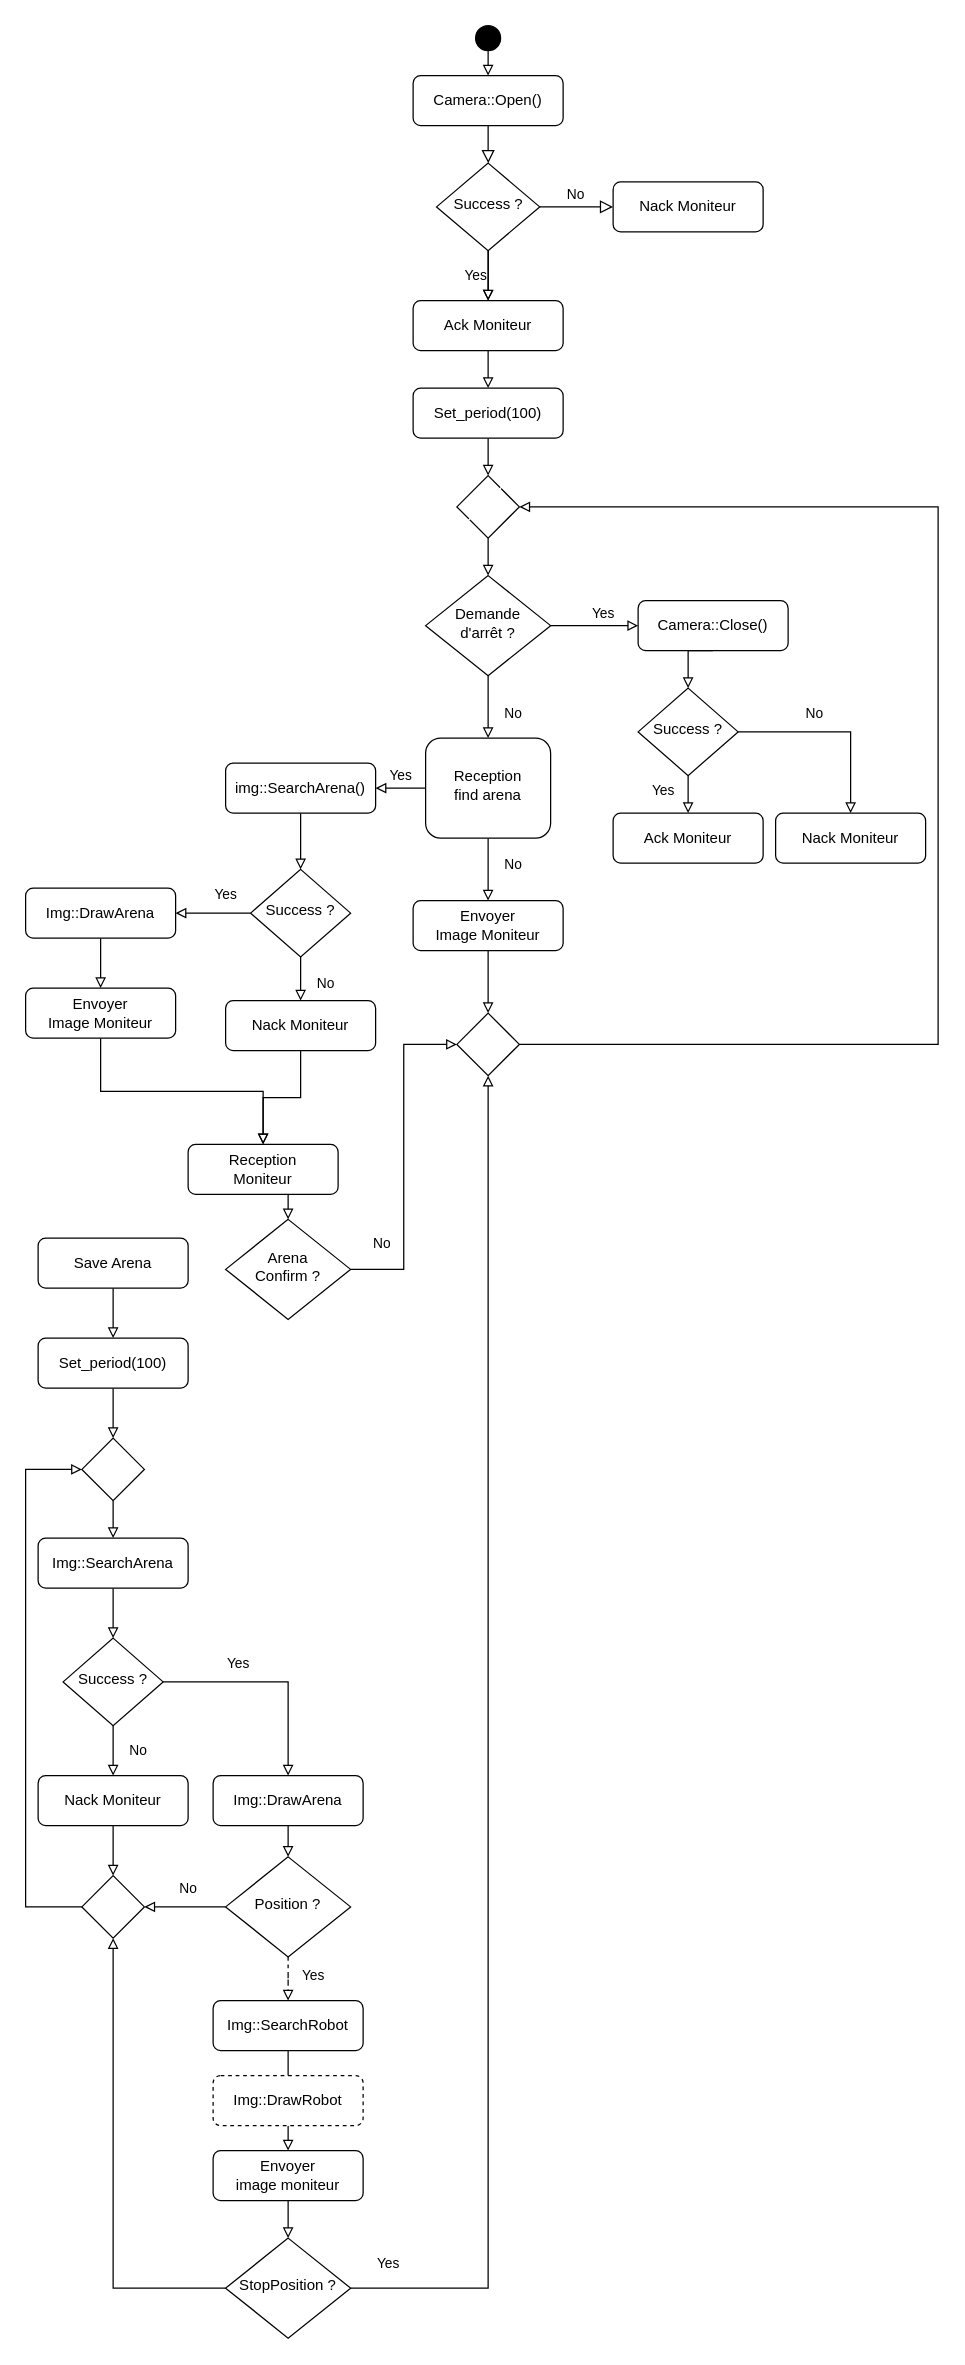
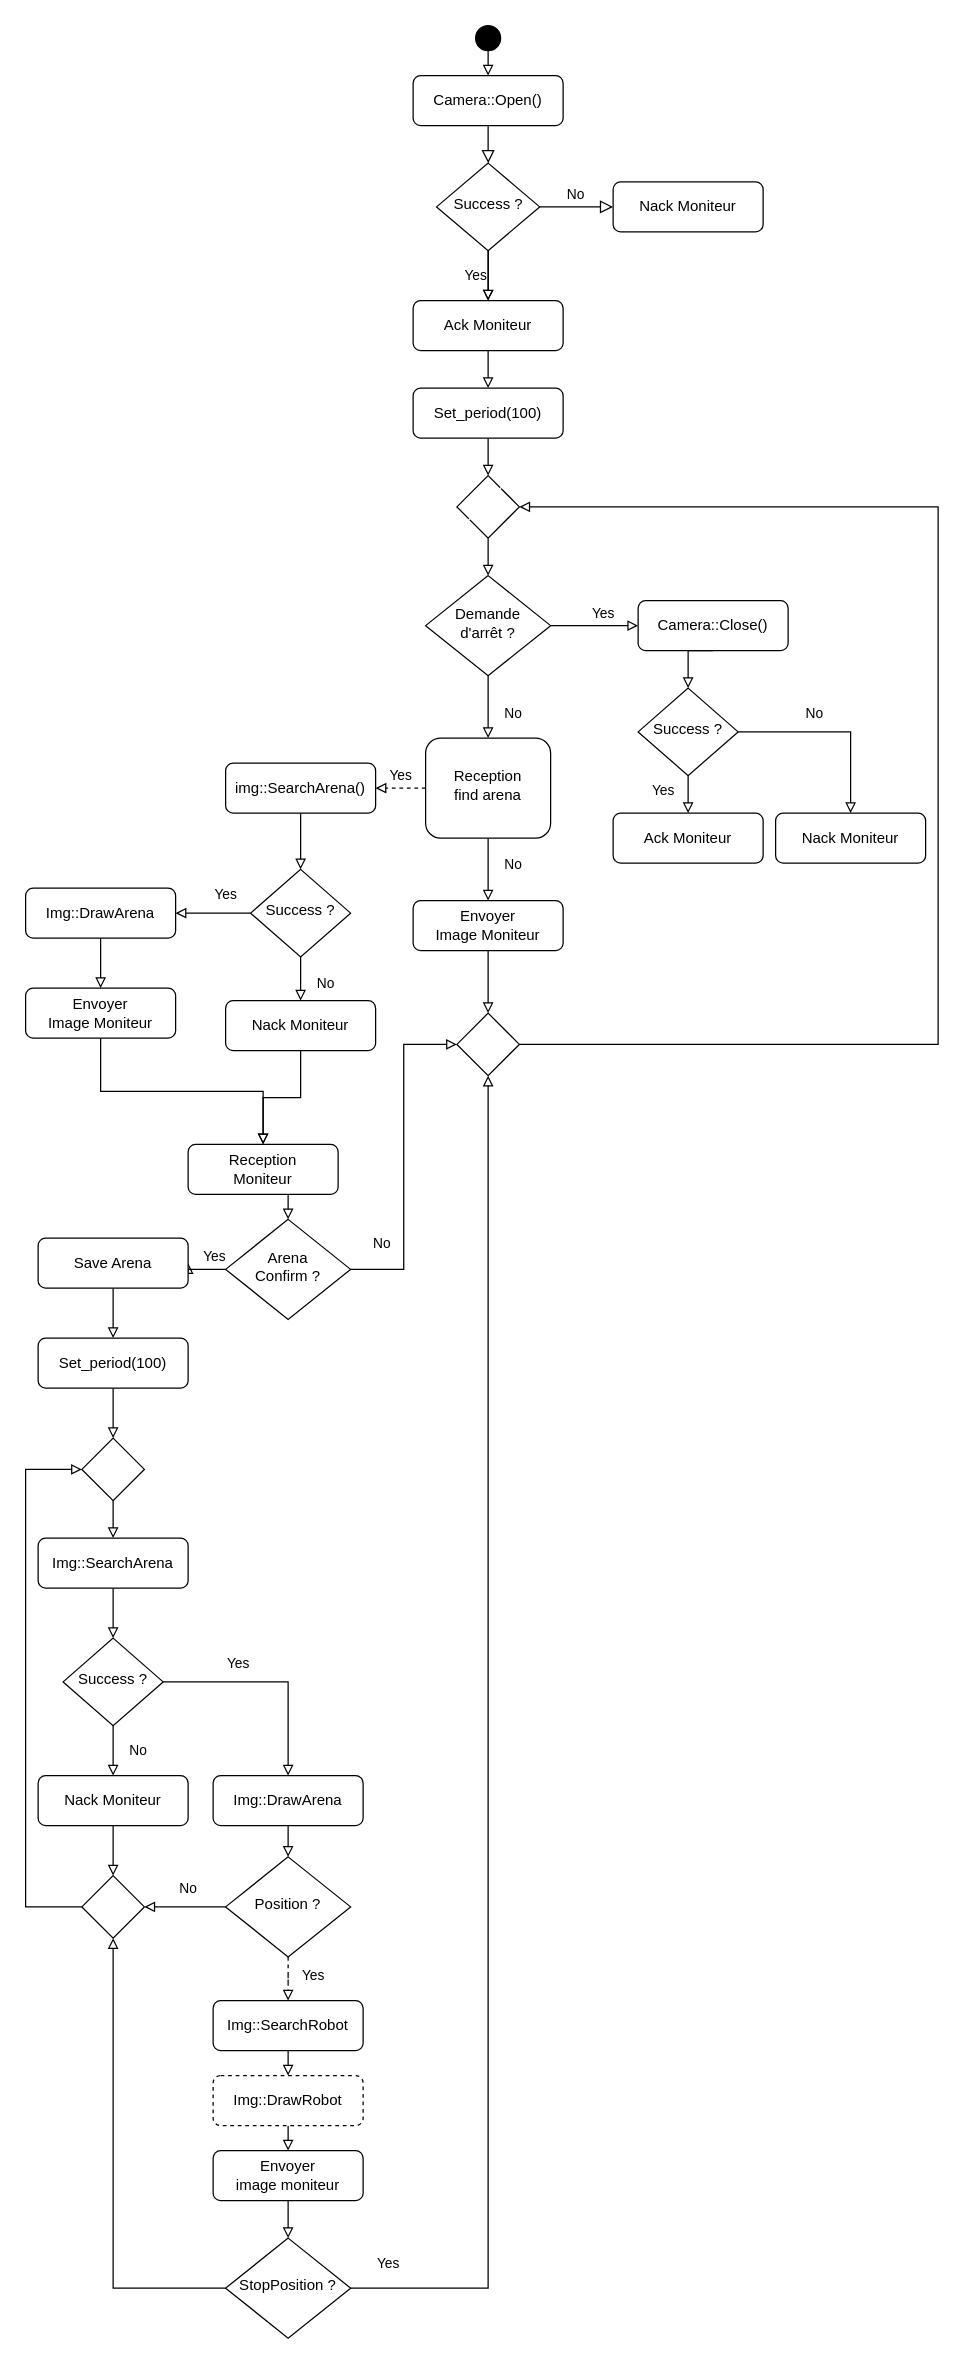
(404, 788) -> (404, 788)
none -> (205, 1269)
(288, 2068) -> (288, 2064)
